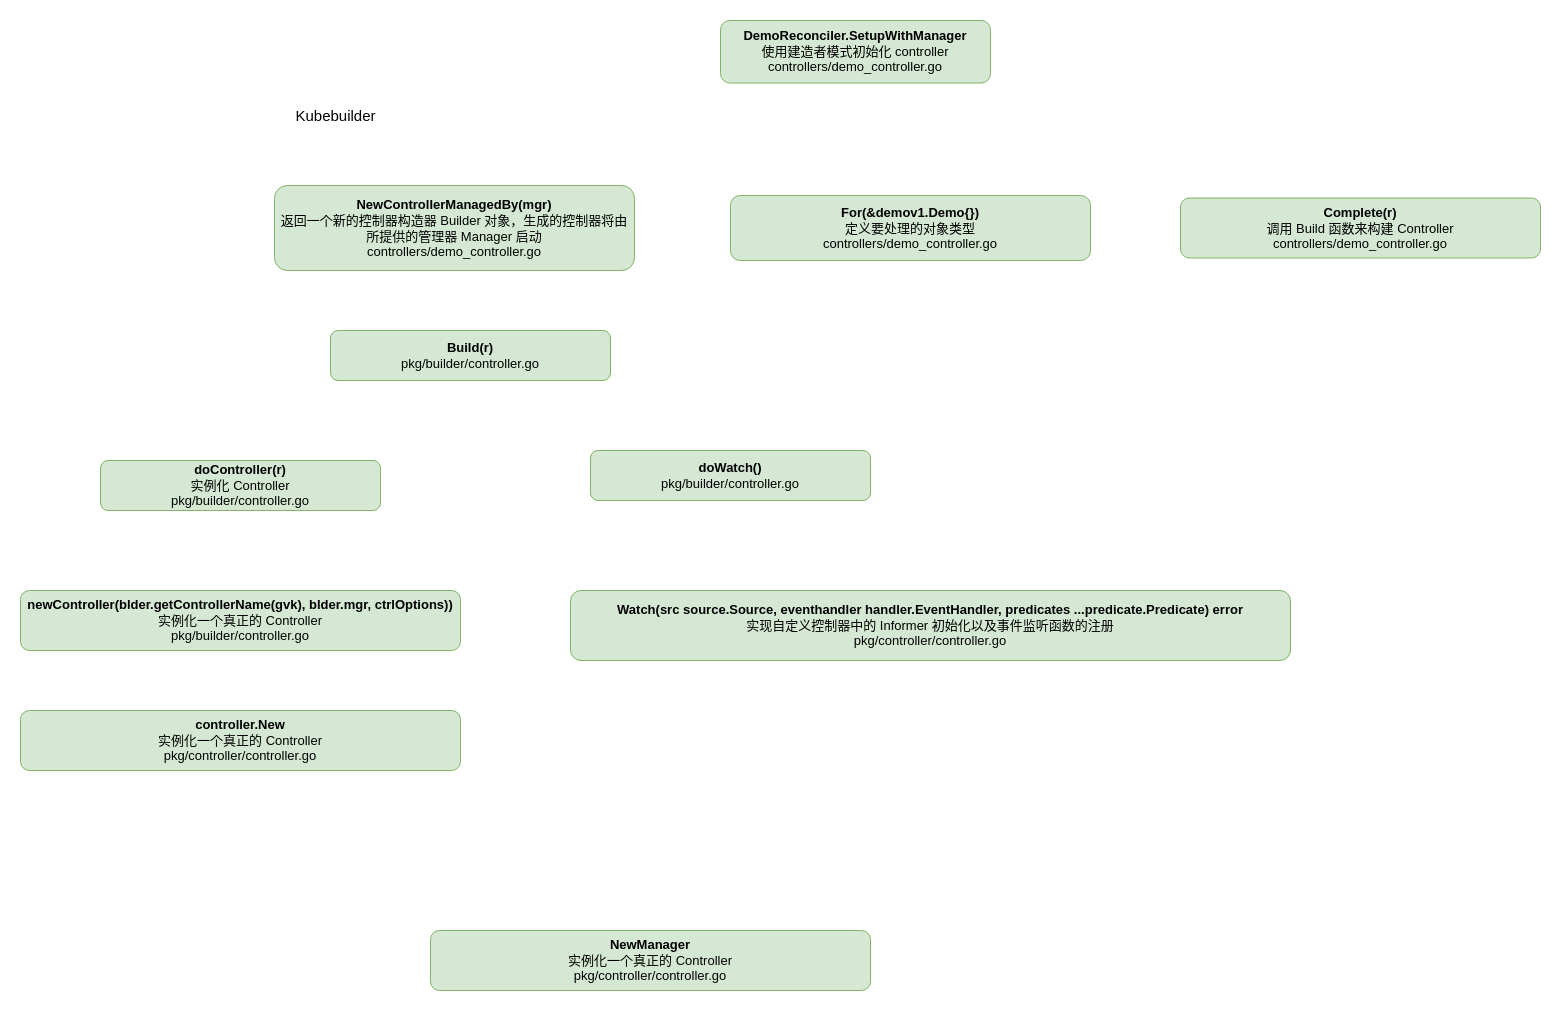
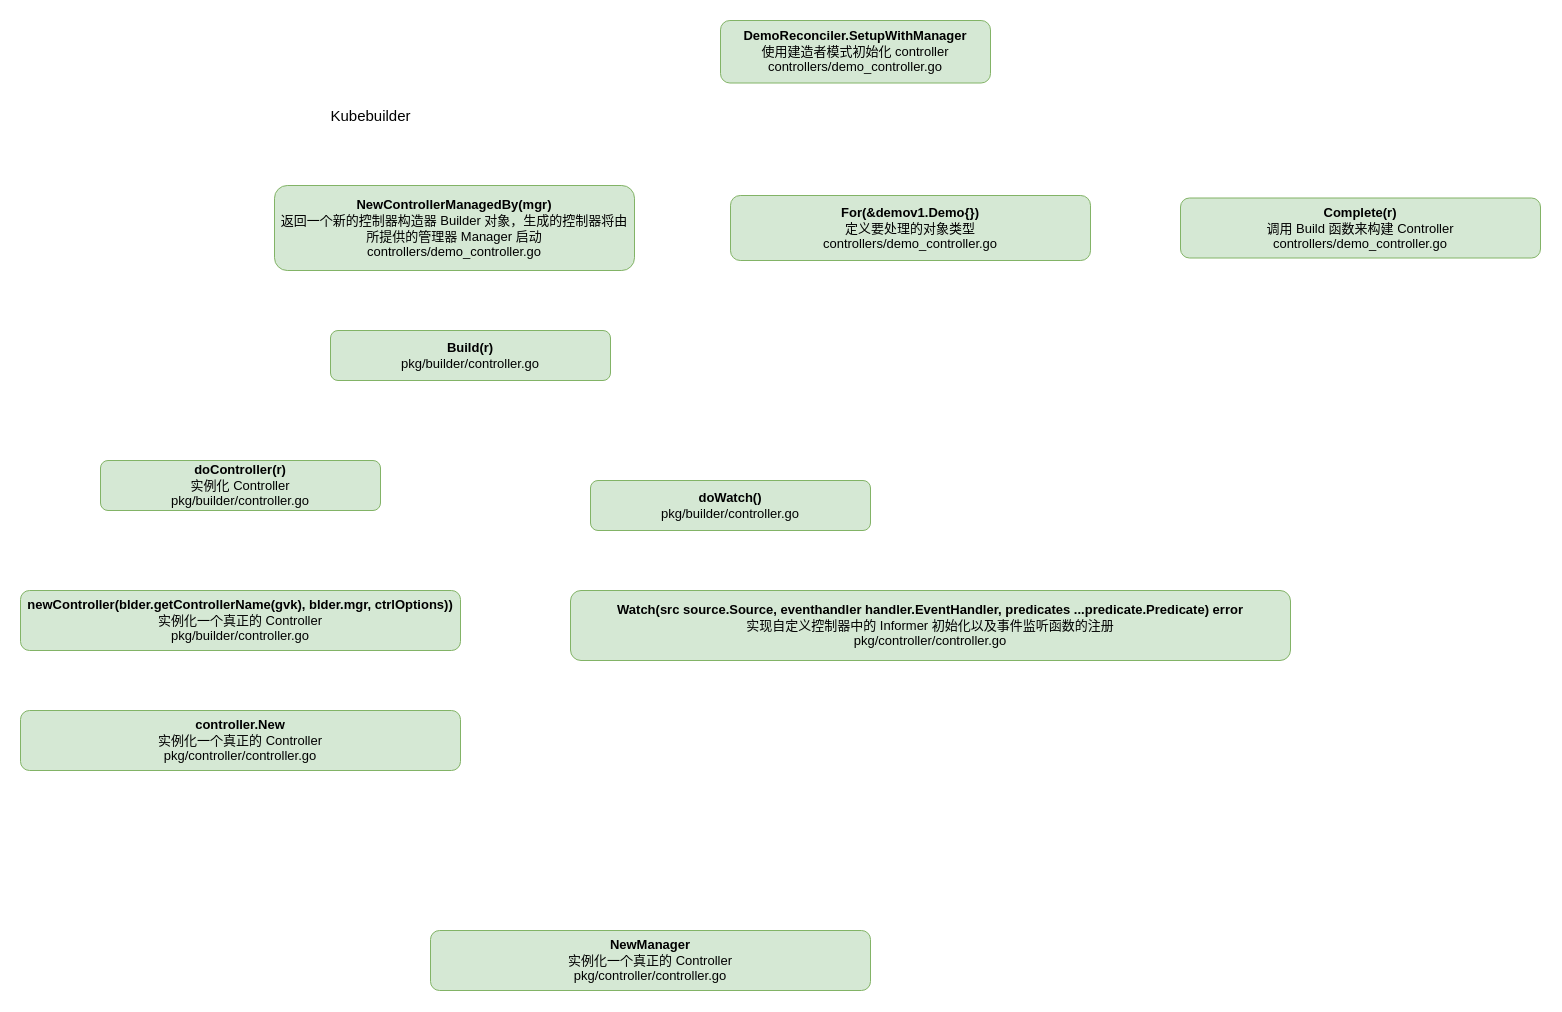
(336, 116) -> (371, 116)
(731, 476) -> (731, 506)
